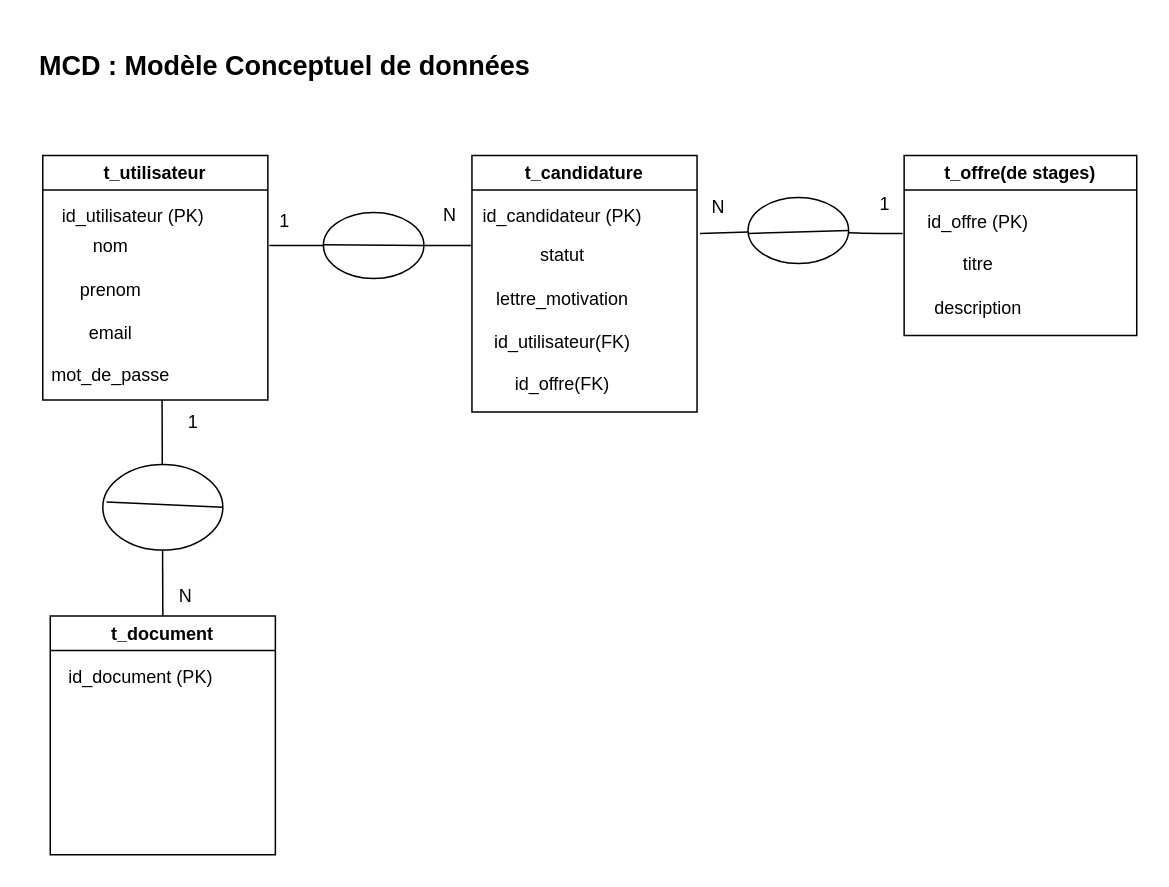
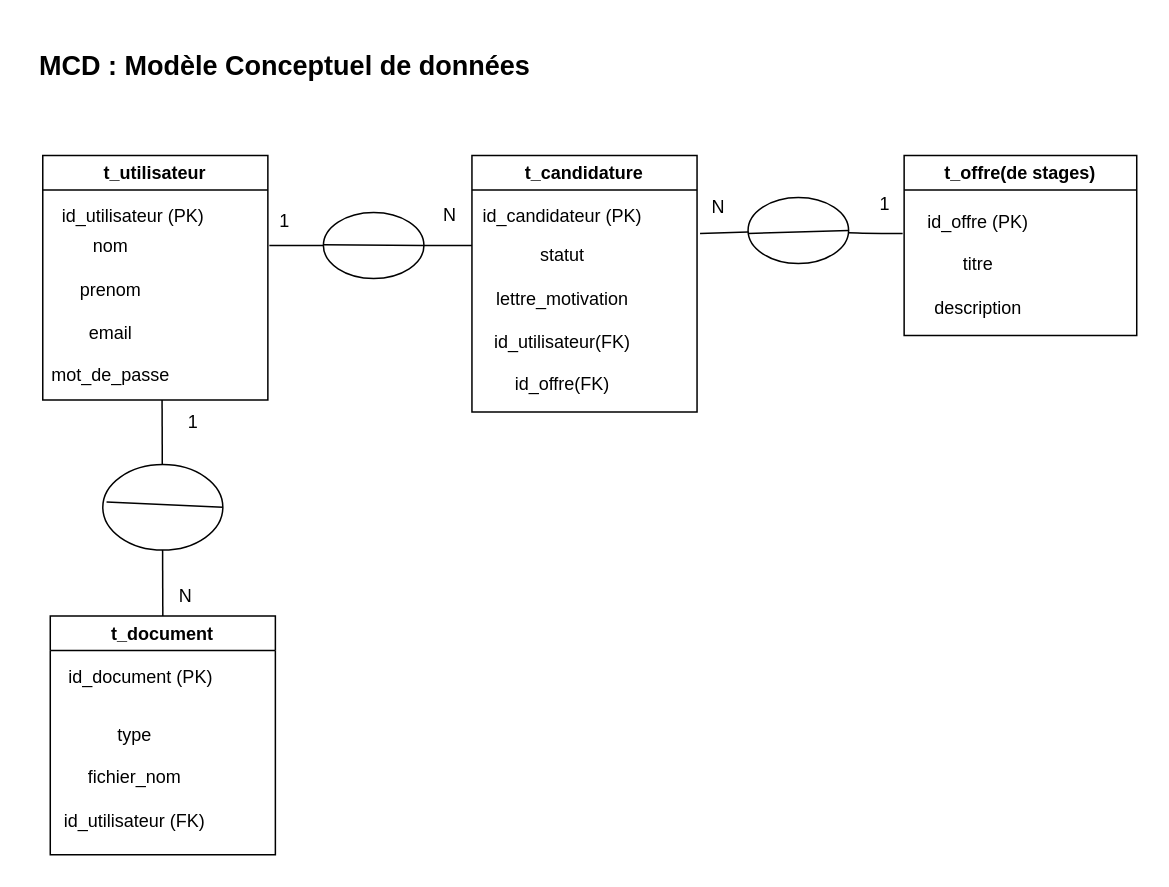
none -> (134, 778)
